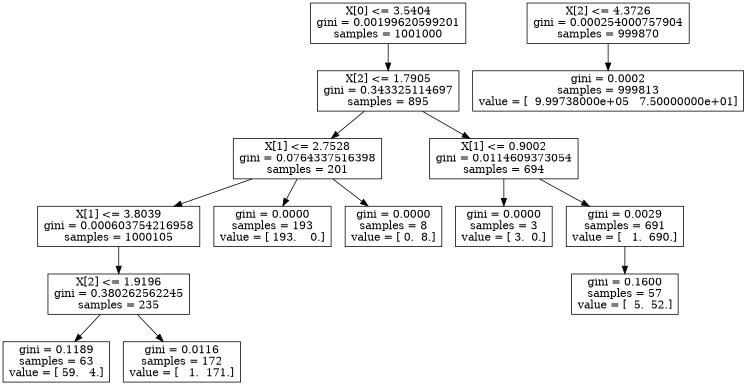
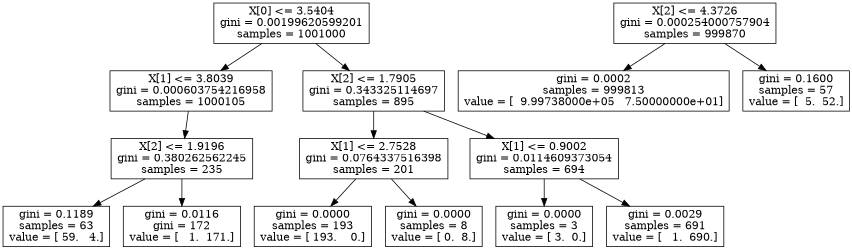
(217, 191) -> (245, 55)
(625, 256) -> (742, 55)
(182, 362) -> (182, 226)
